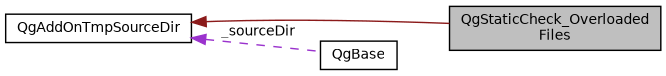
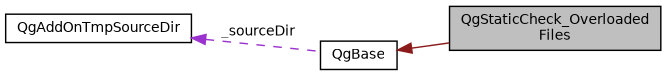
(328, 20) -> (430, 46)
